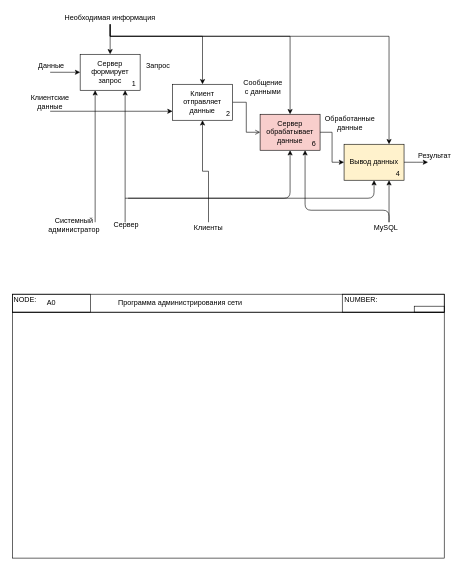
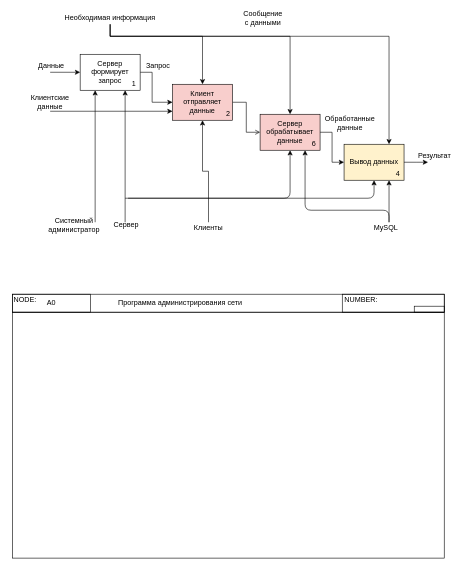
(110, 48) -> none
none -> (151, 72)
(263, 87) -> (263, 18)
(203, 102) -> (203, 102)
